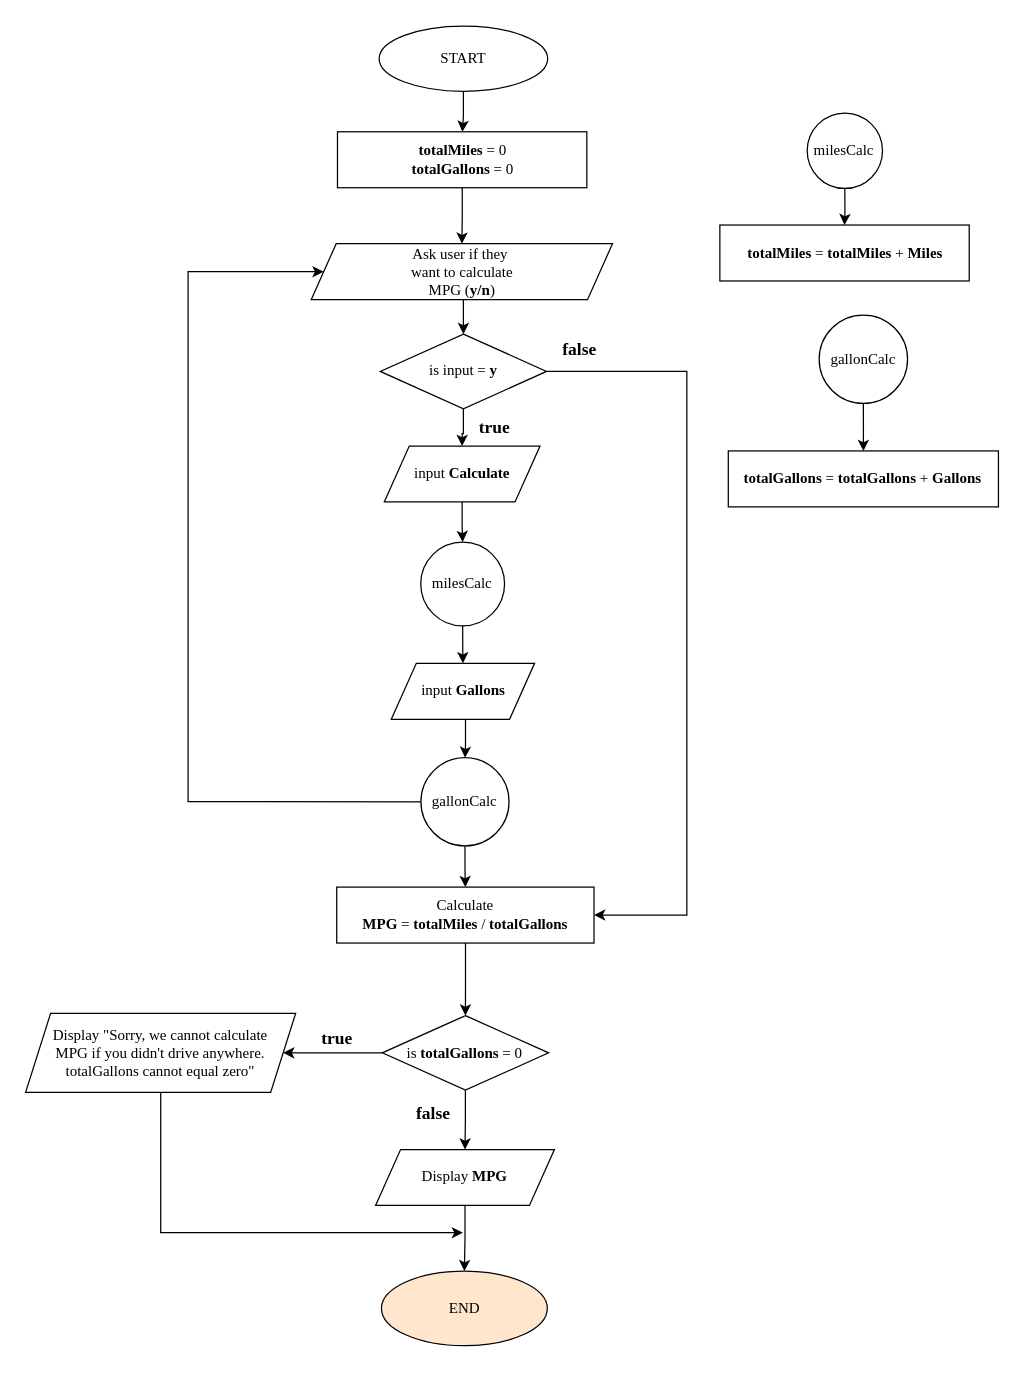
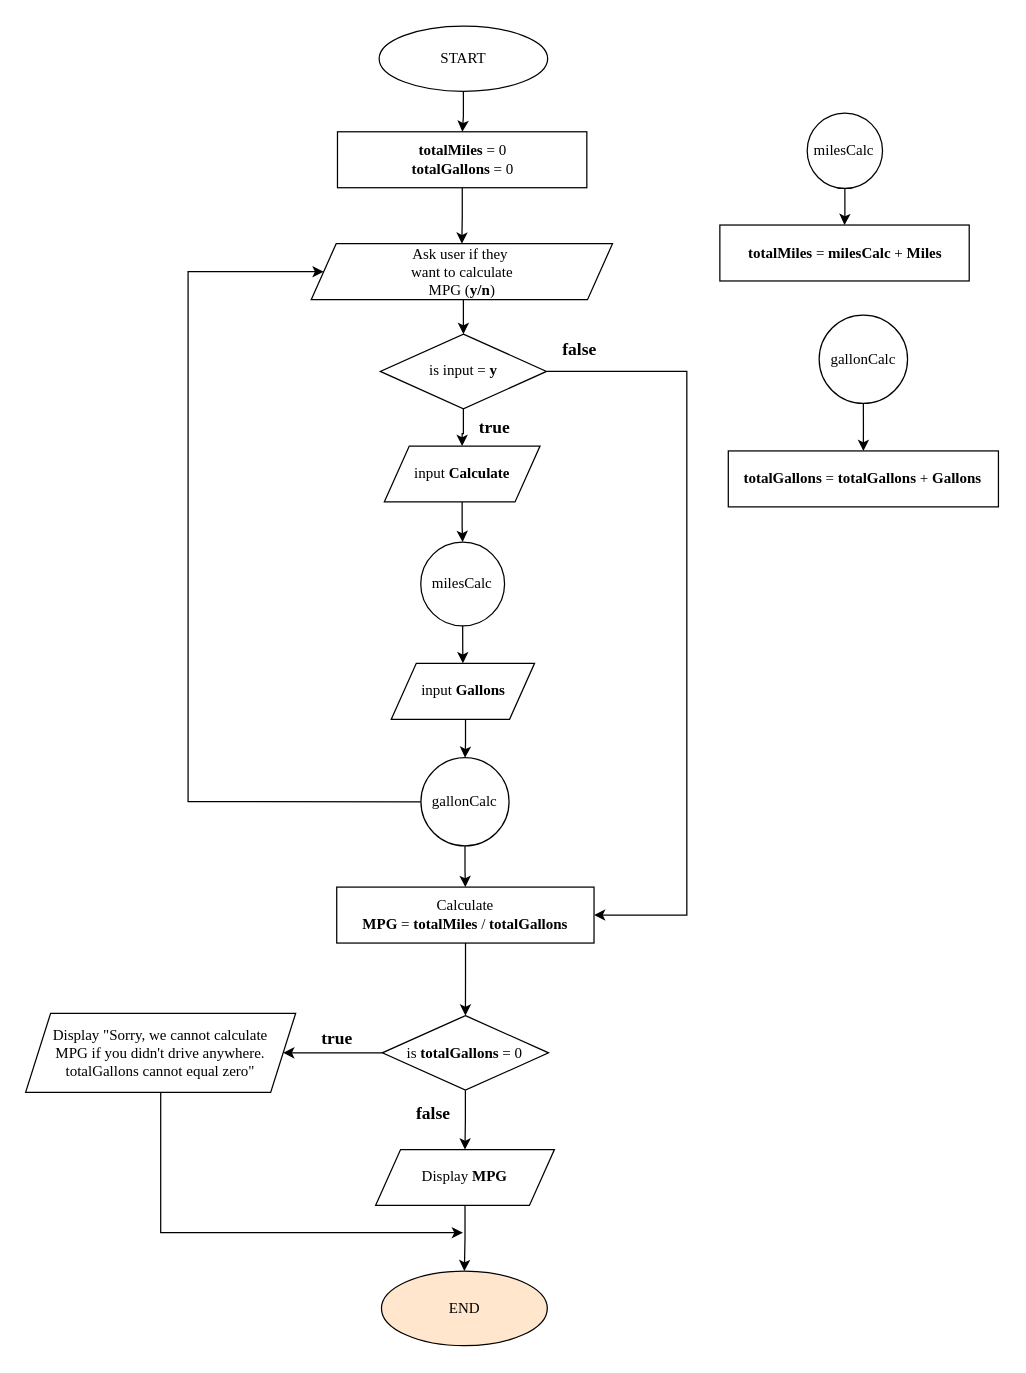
(846, 253) -> (846, 253)
